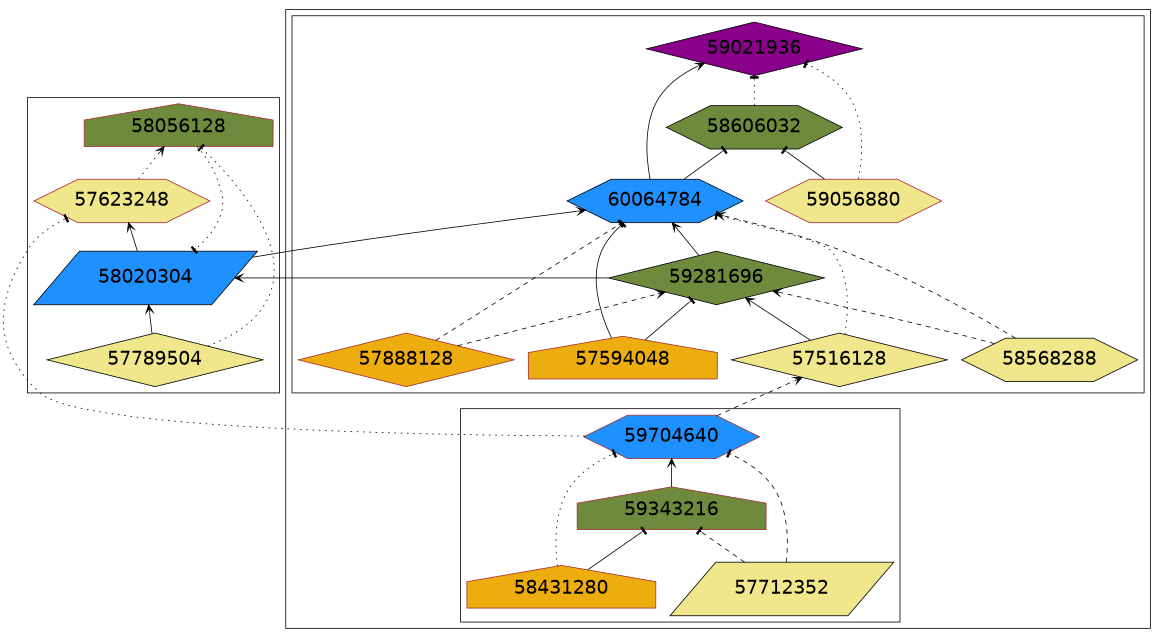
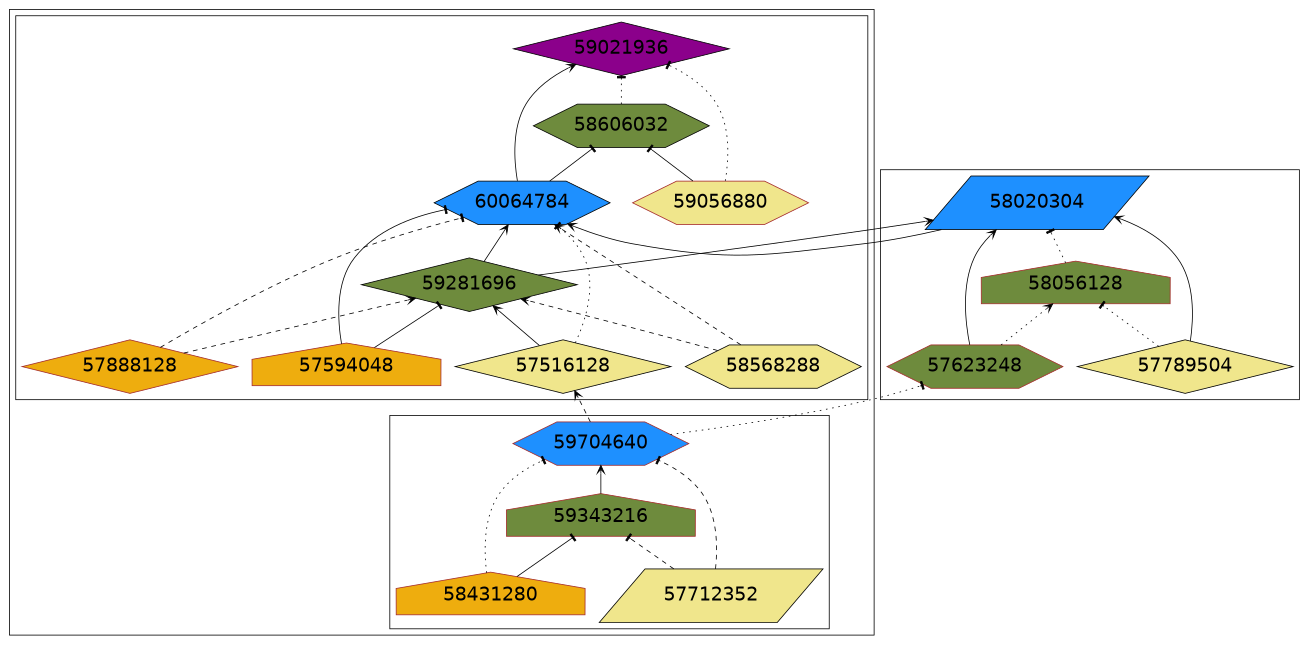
(122, 201) -> (975, 367)
(134, 241) -> (967, 287)
